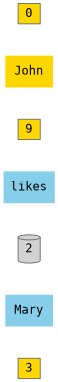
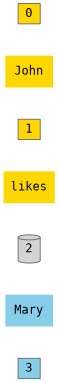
(29, 129) -> (29, 129)
(29, 187) -> (29, 187)
(29, 368) -> (29, 368)
